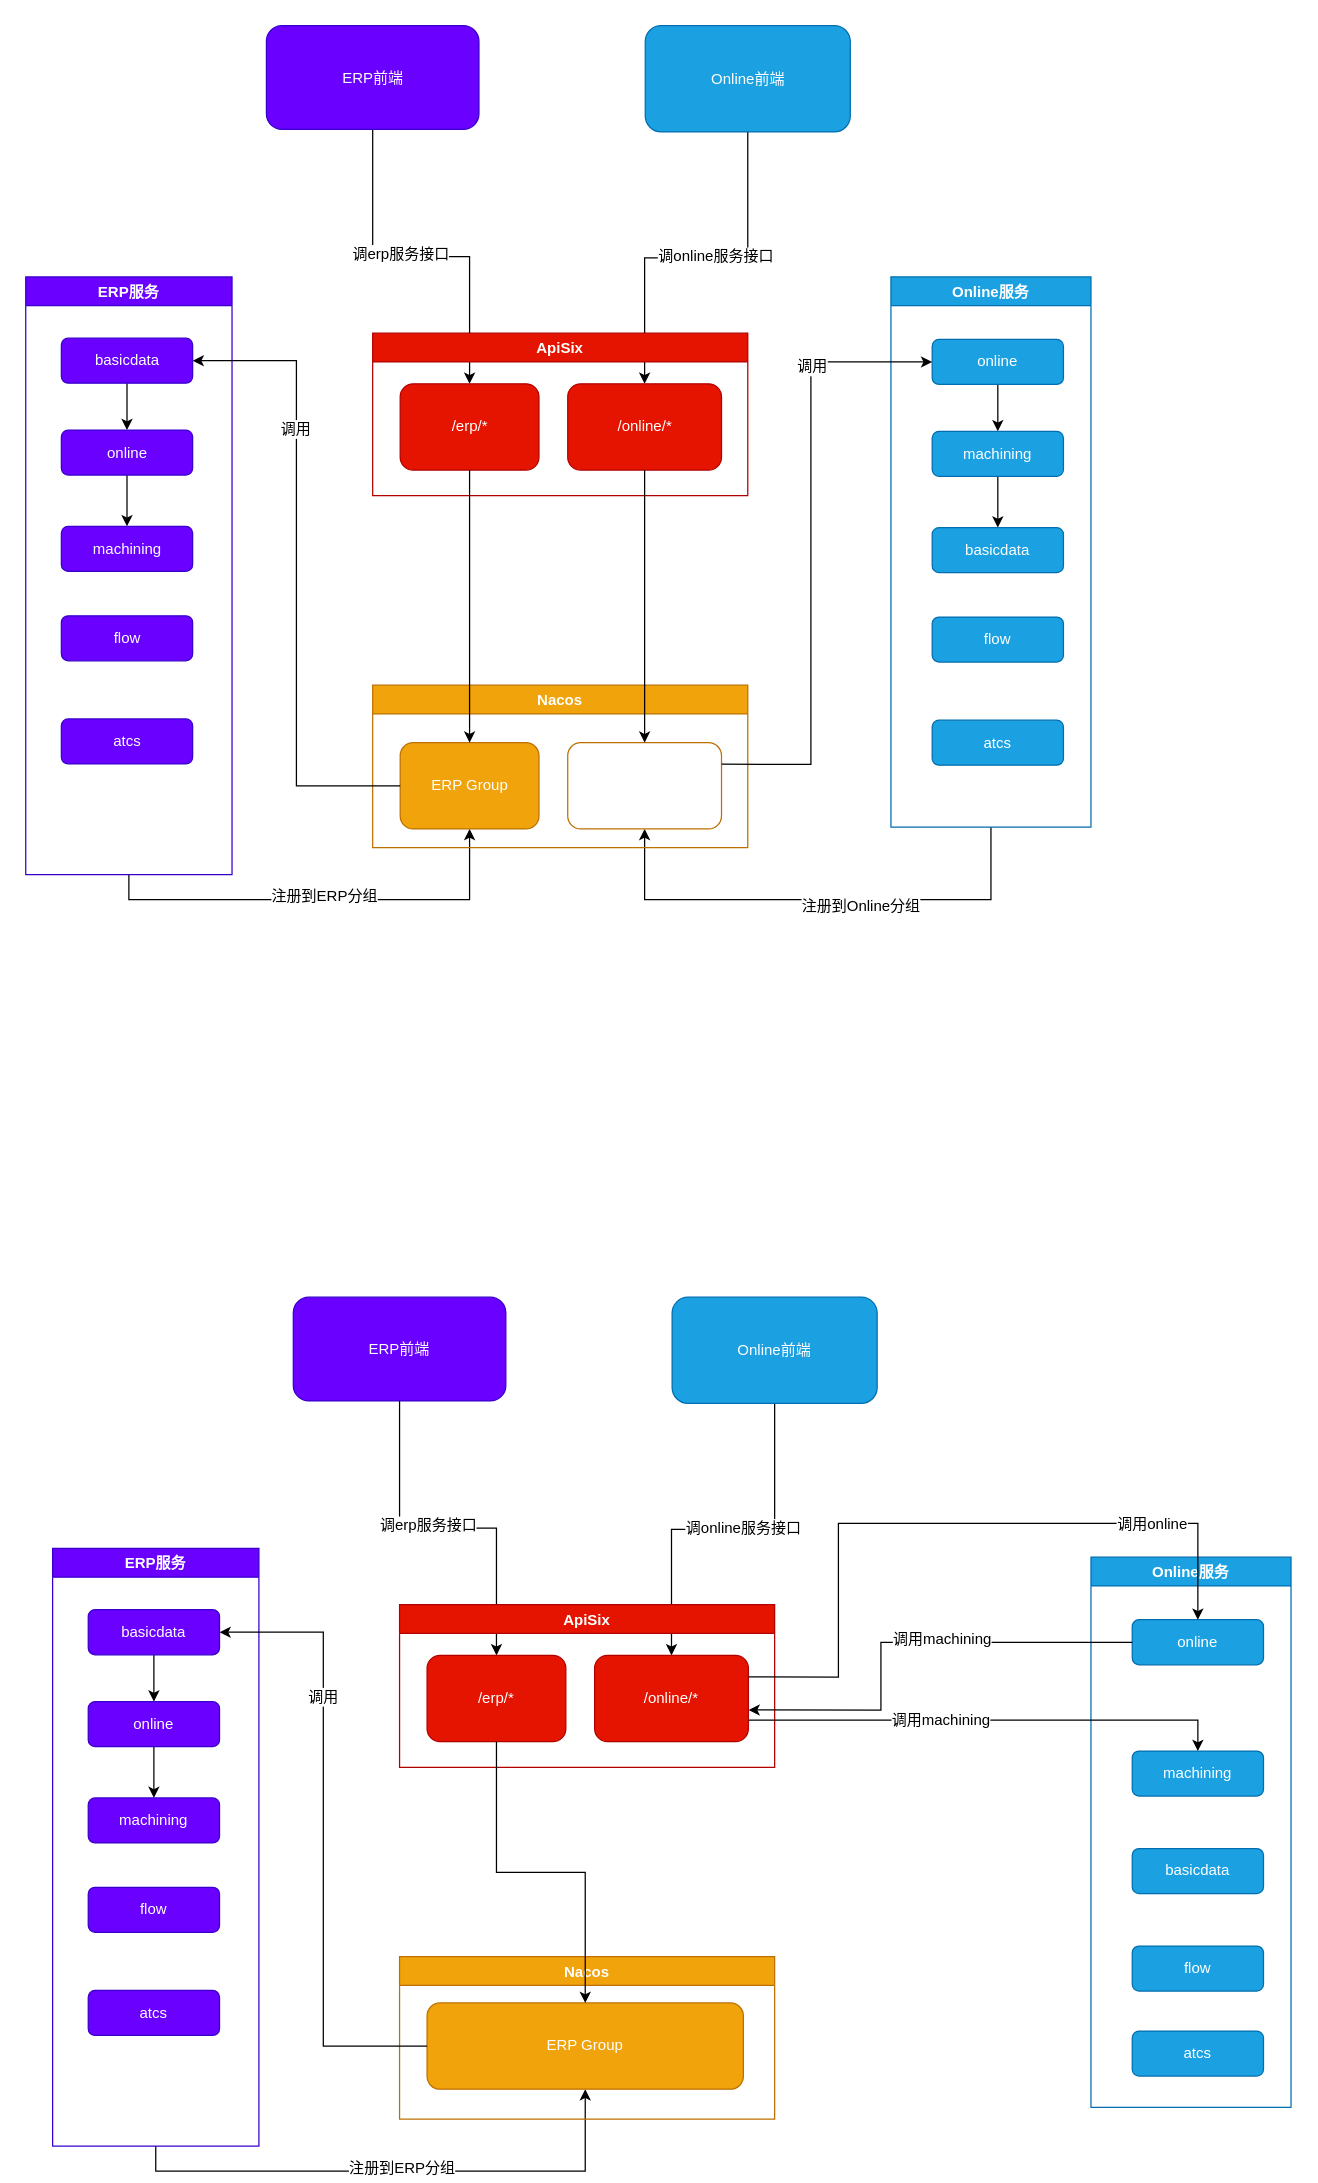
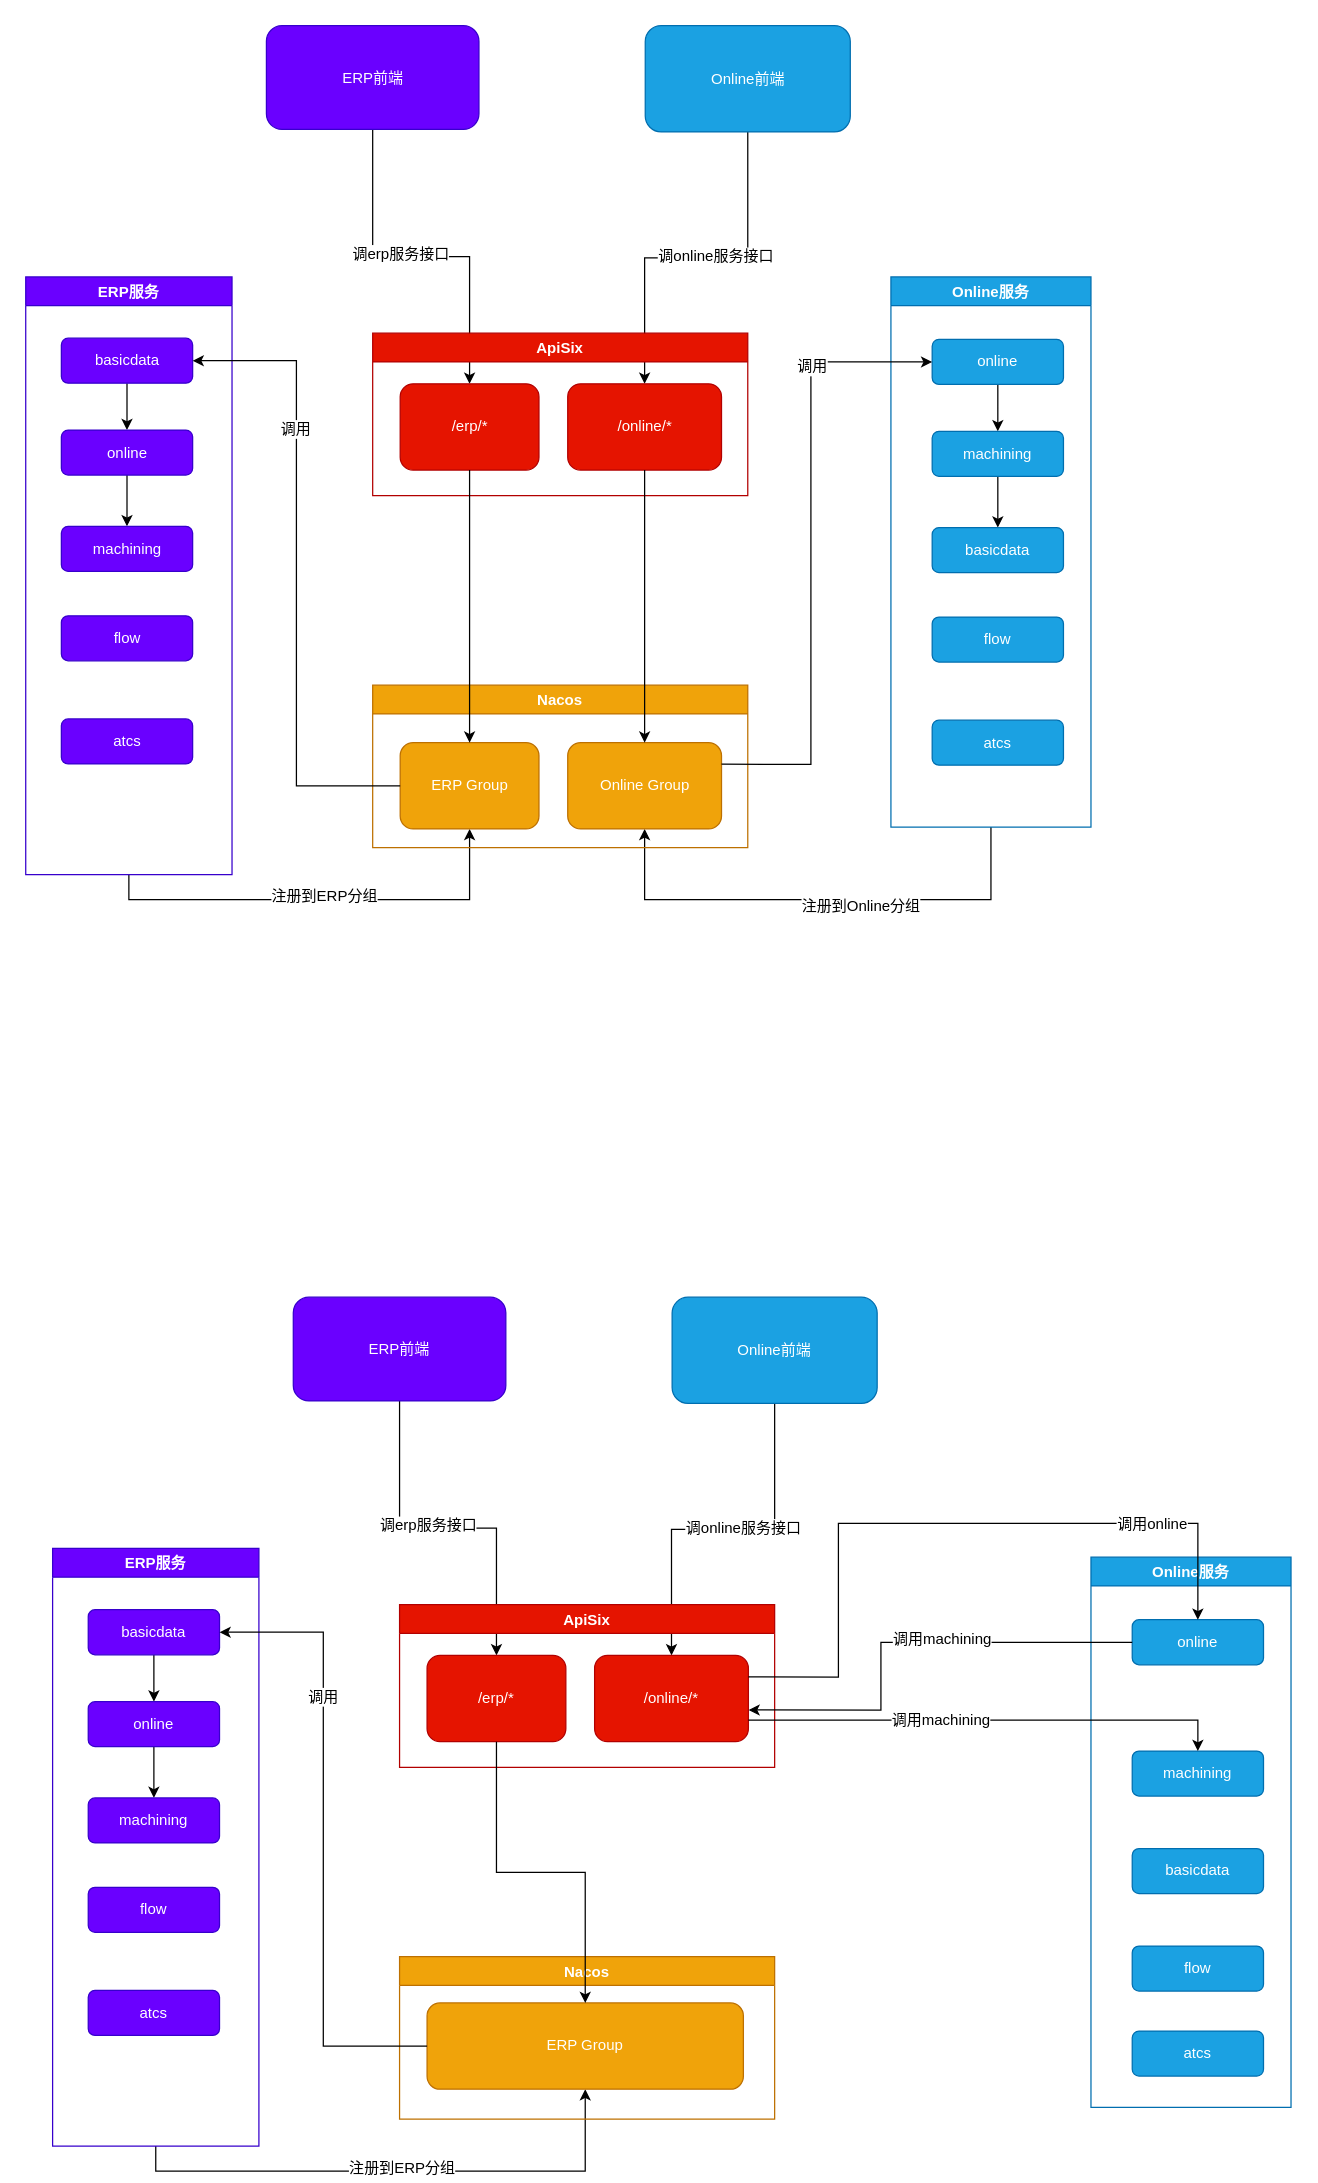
(644, 786) -> (644, 786)
